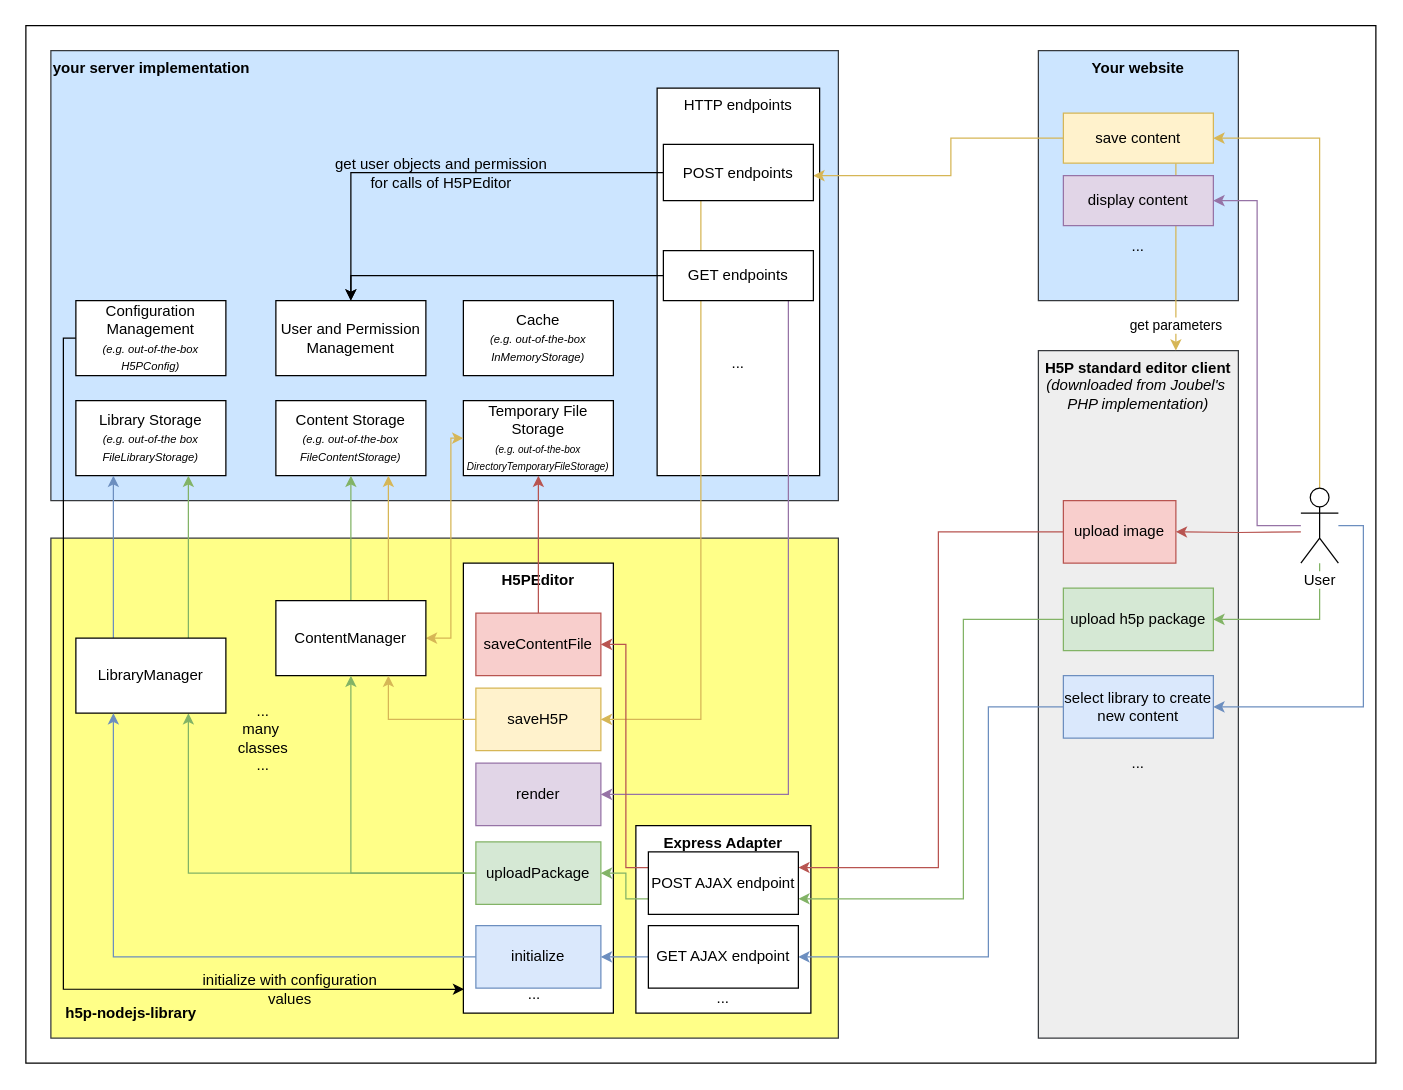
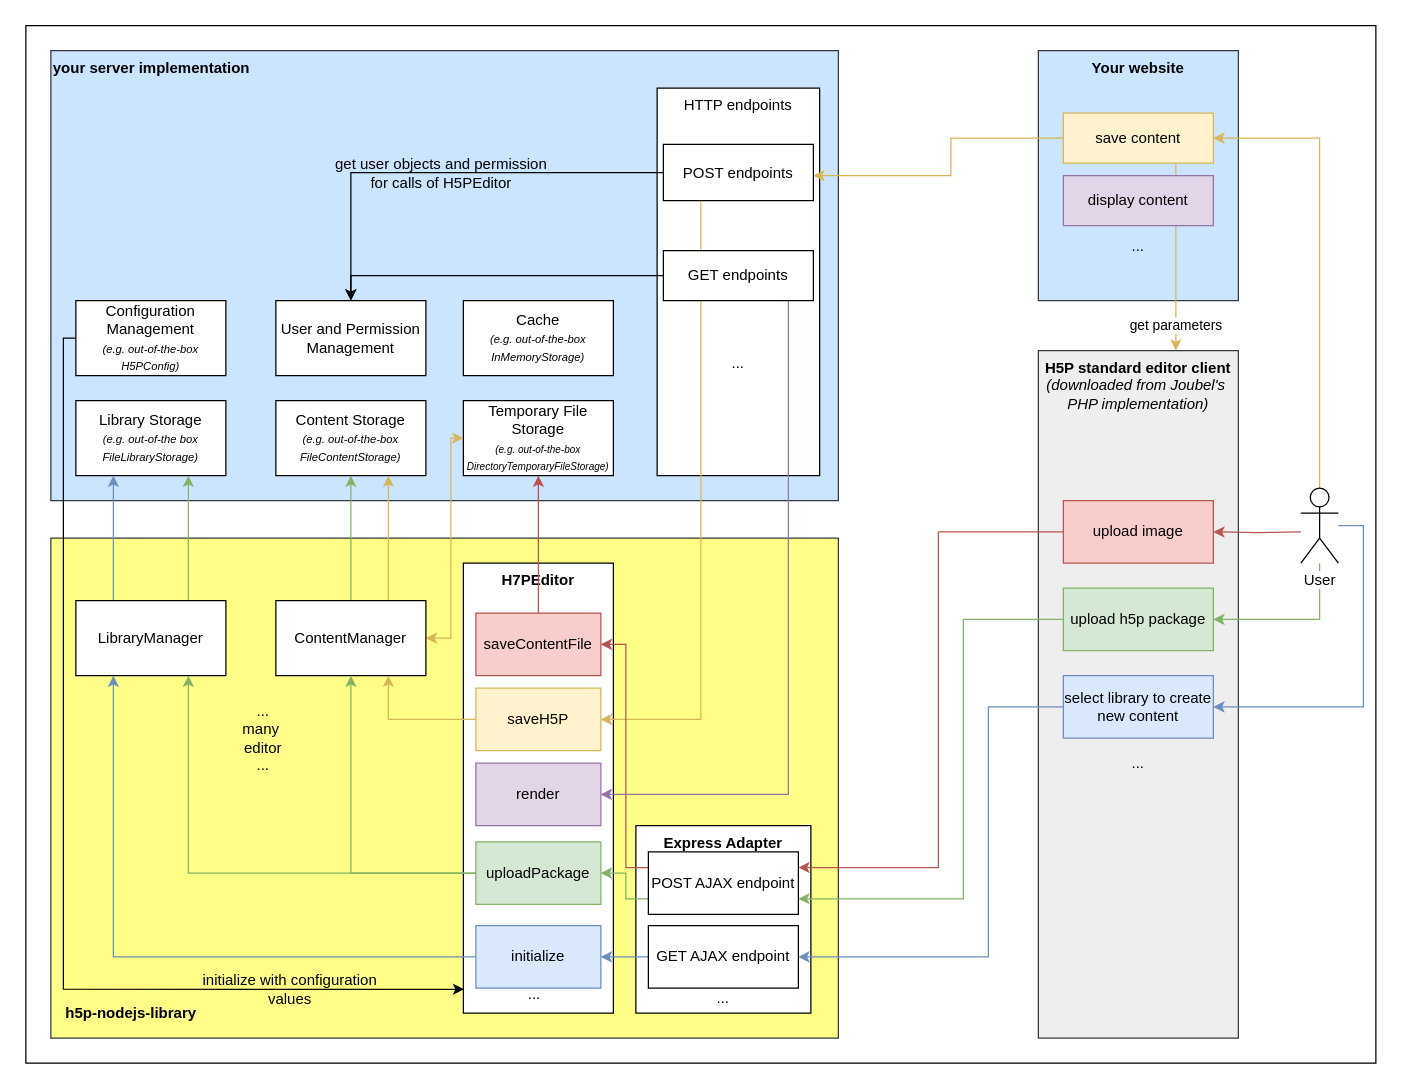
(1257, 368) -> none
(1119, 532) -> (1138, 532)
(538, 581) -> (538, 581)
(151, 676) -> (151, 638)
(263, 738) -> (263, 738)
